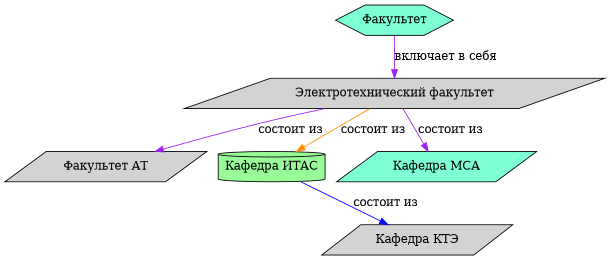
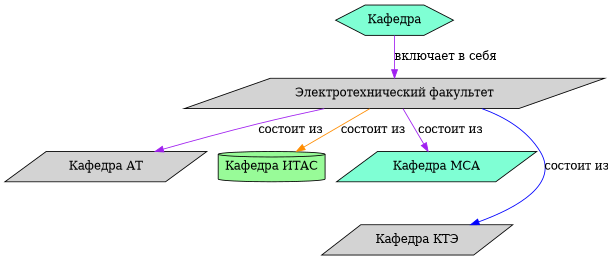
(395, 20) -> (395, 20)
(106, 167) -> (106, 167)
(341, 201) -> (545, 168)
